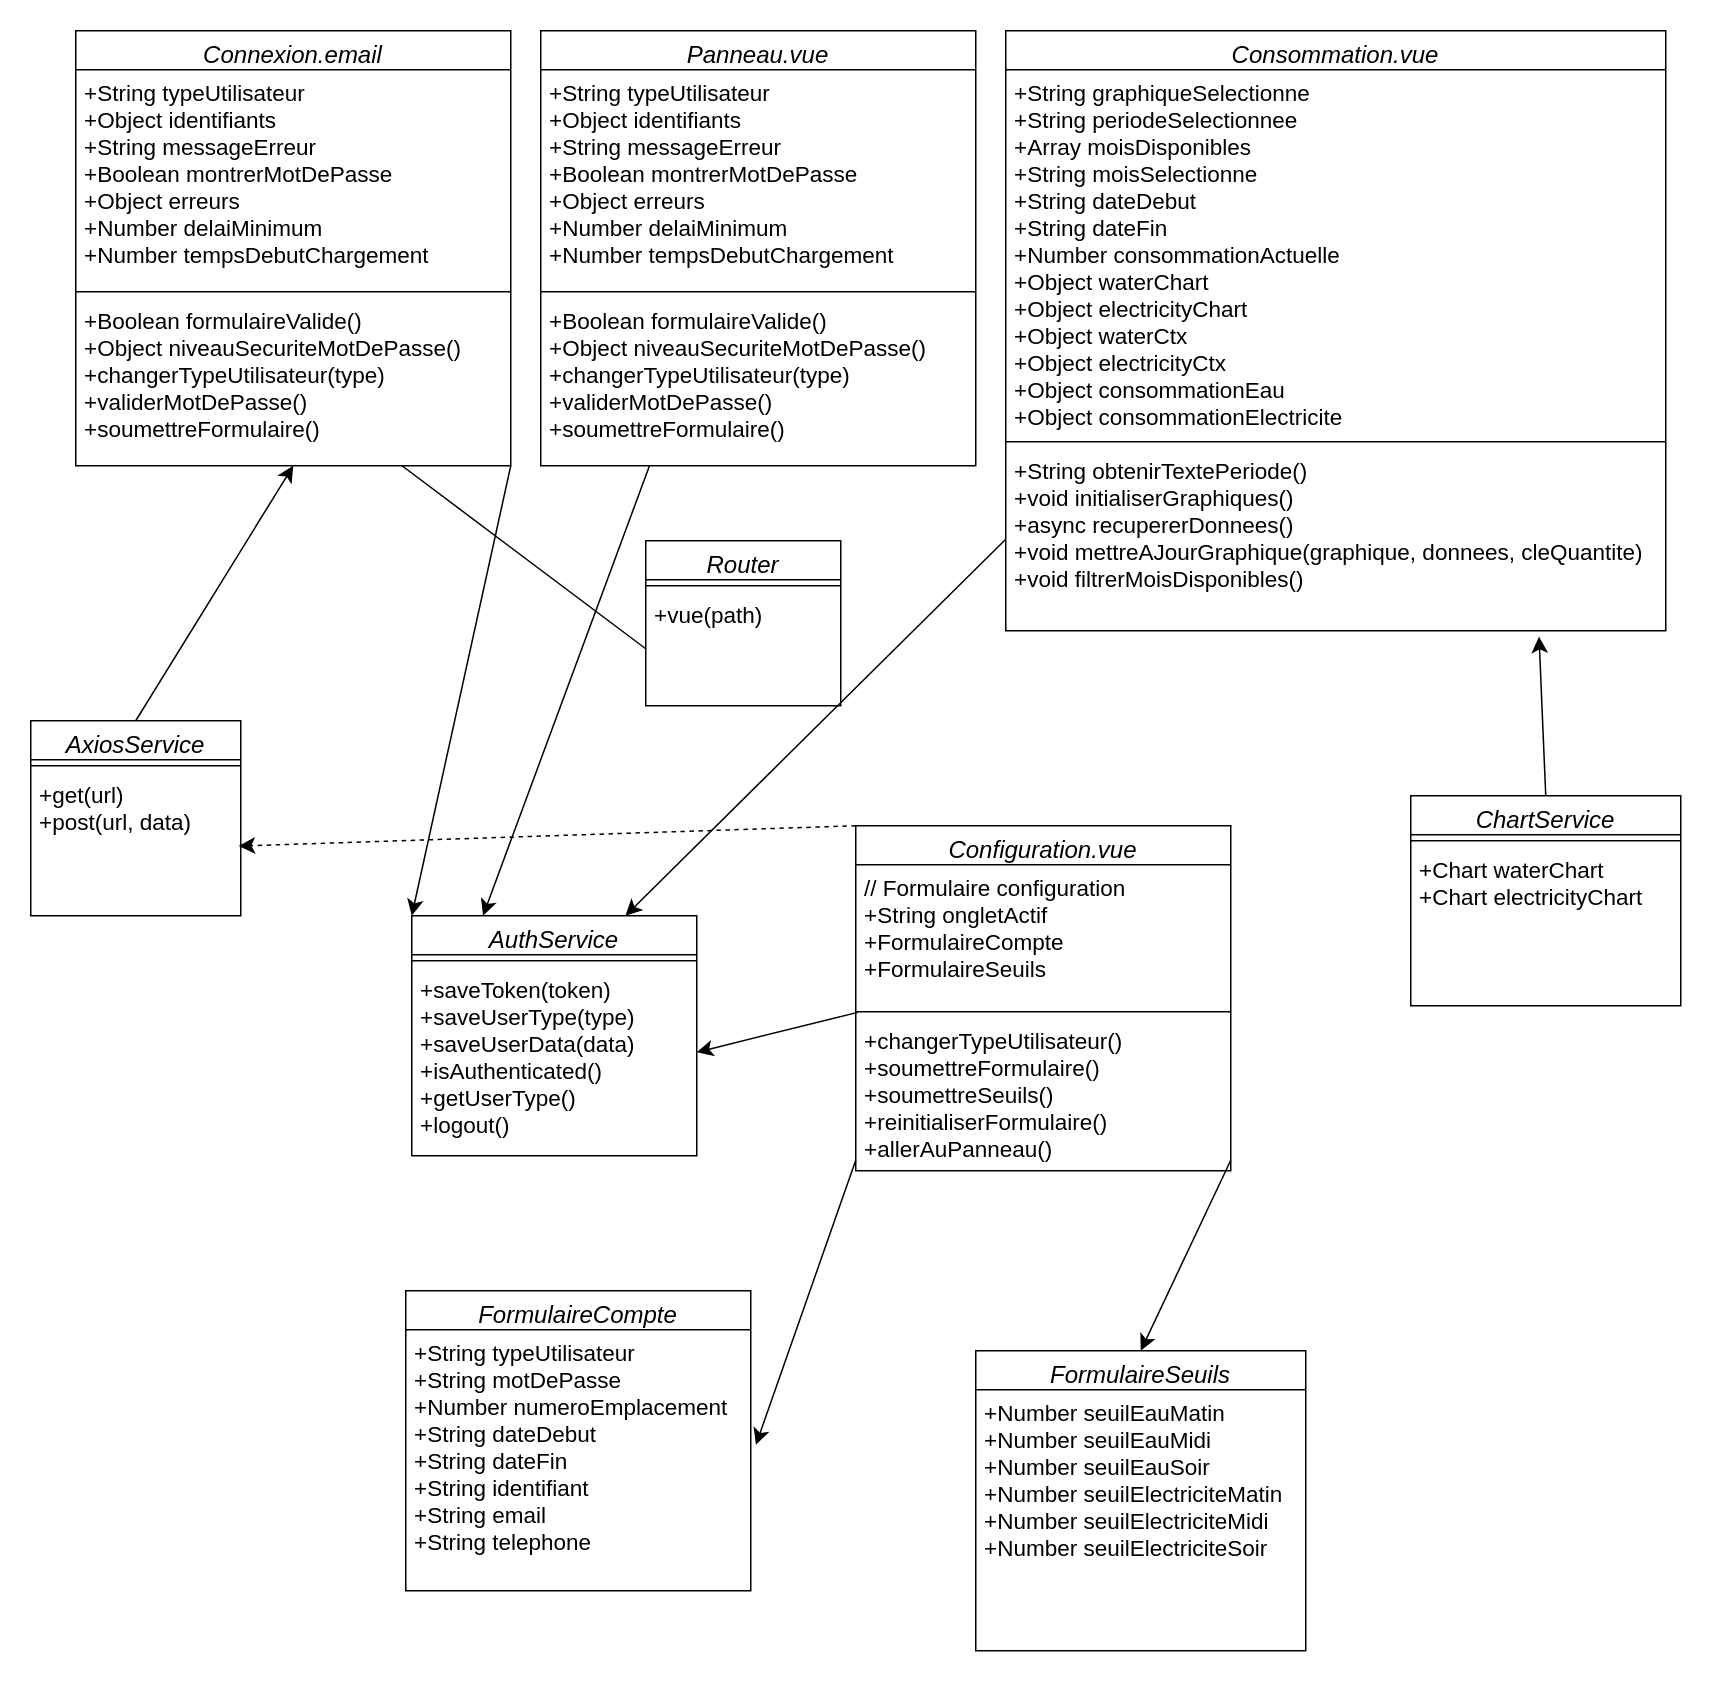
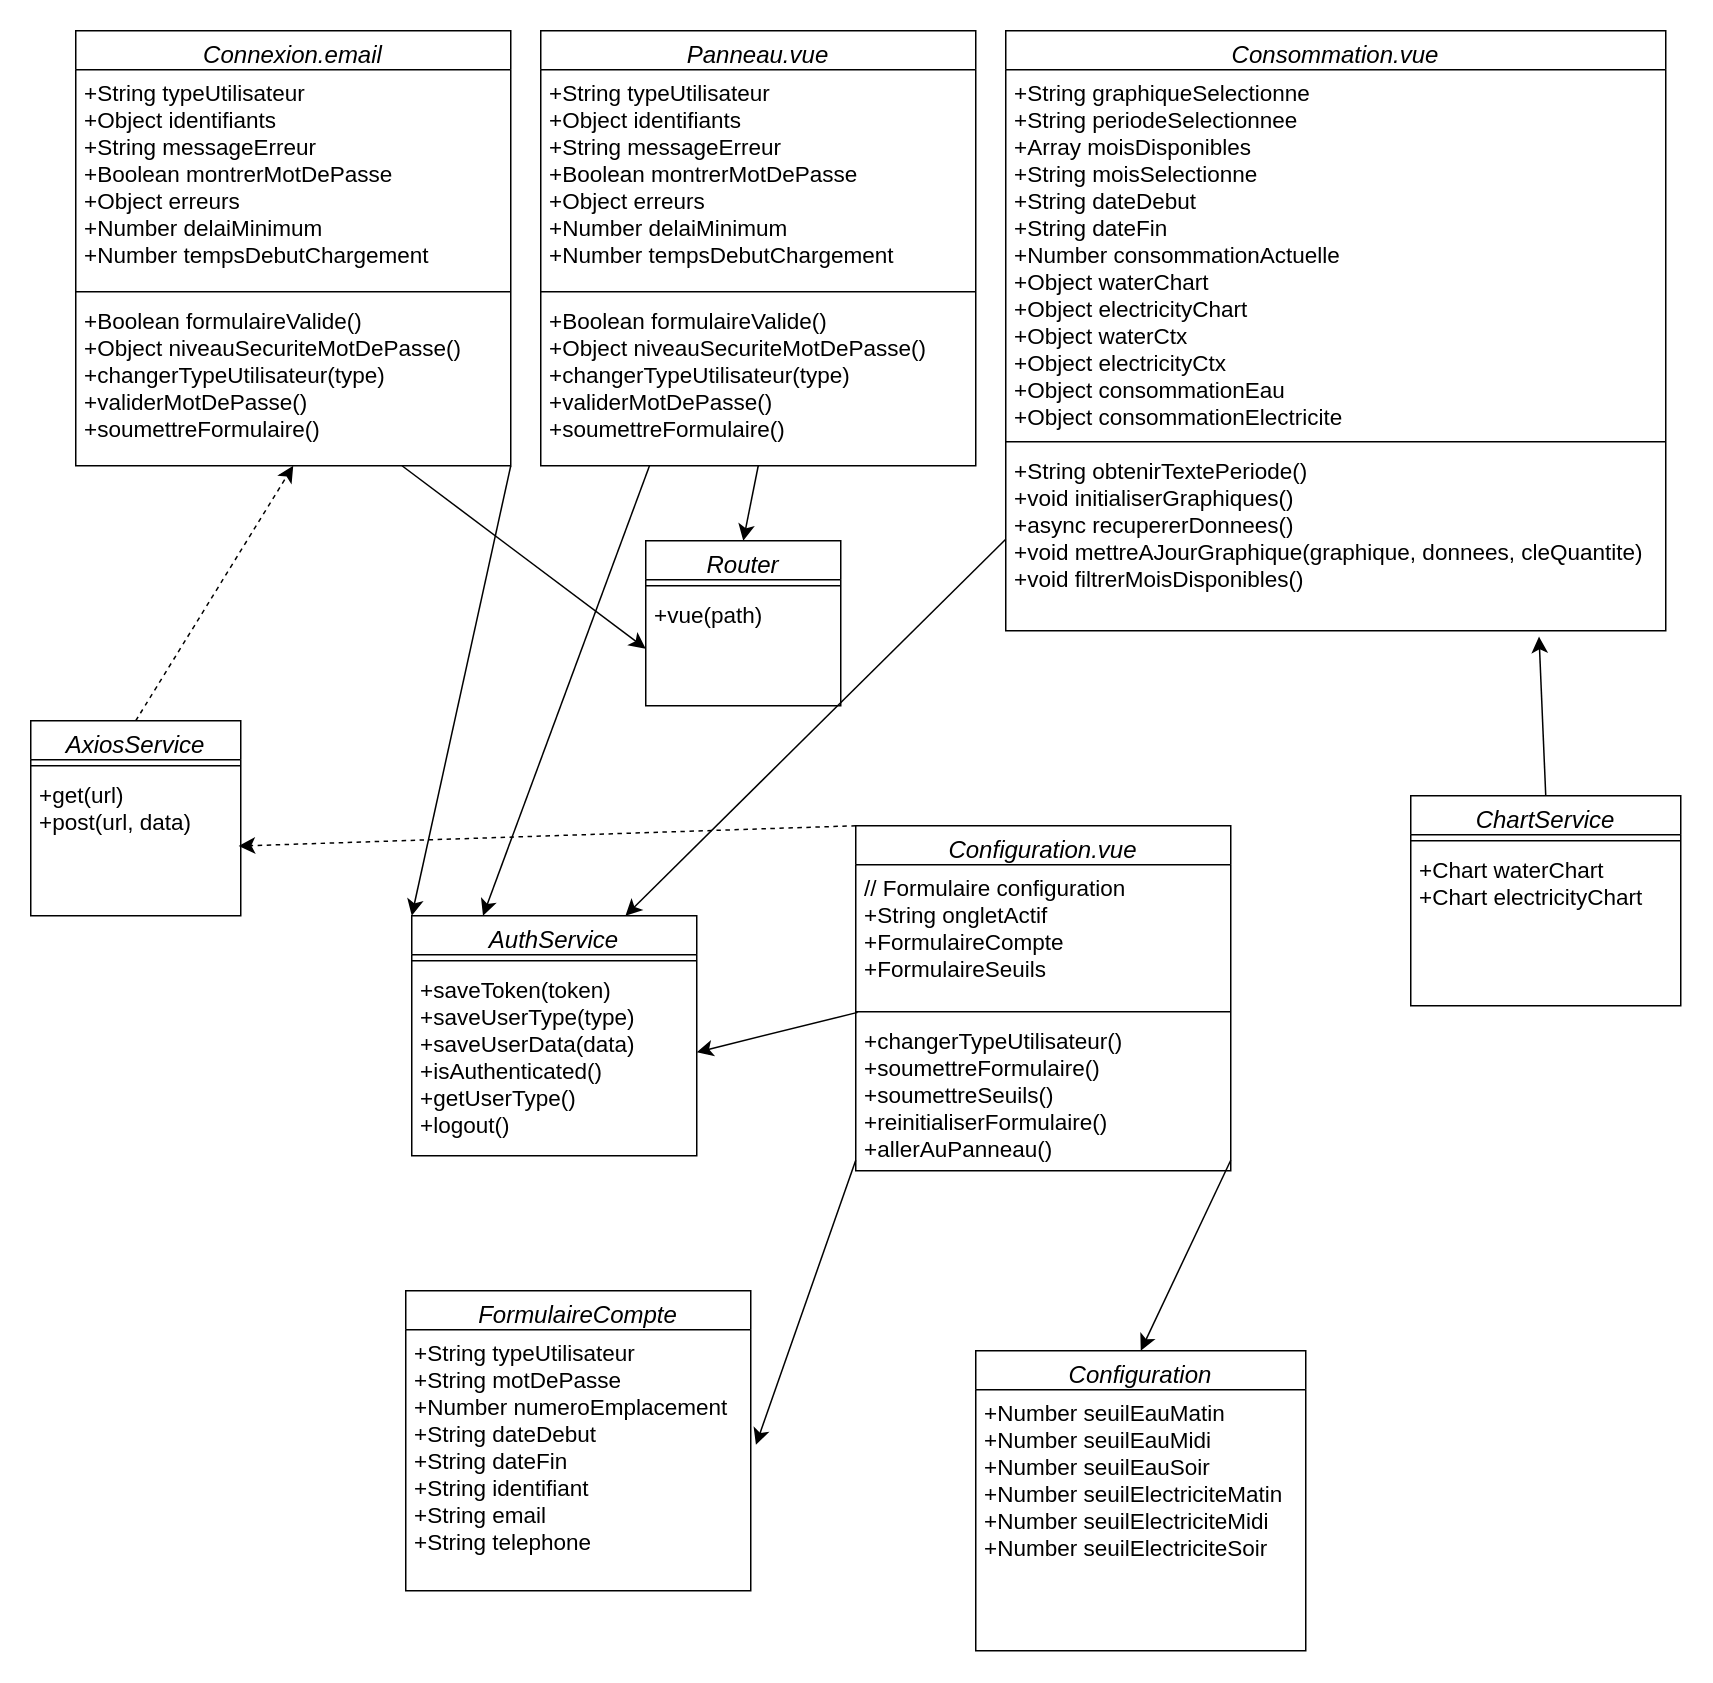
none -> (752, 499)
(213, 596) -> (213, 596)
(638, 643) -> (635, 640)
(1140, 1375) -> (1140, 1375)
